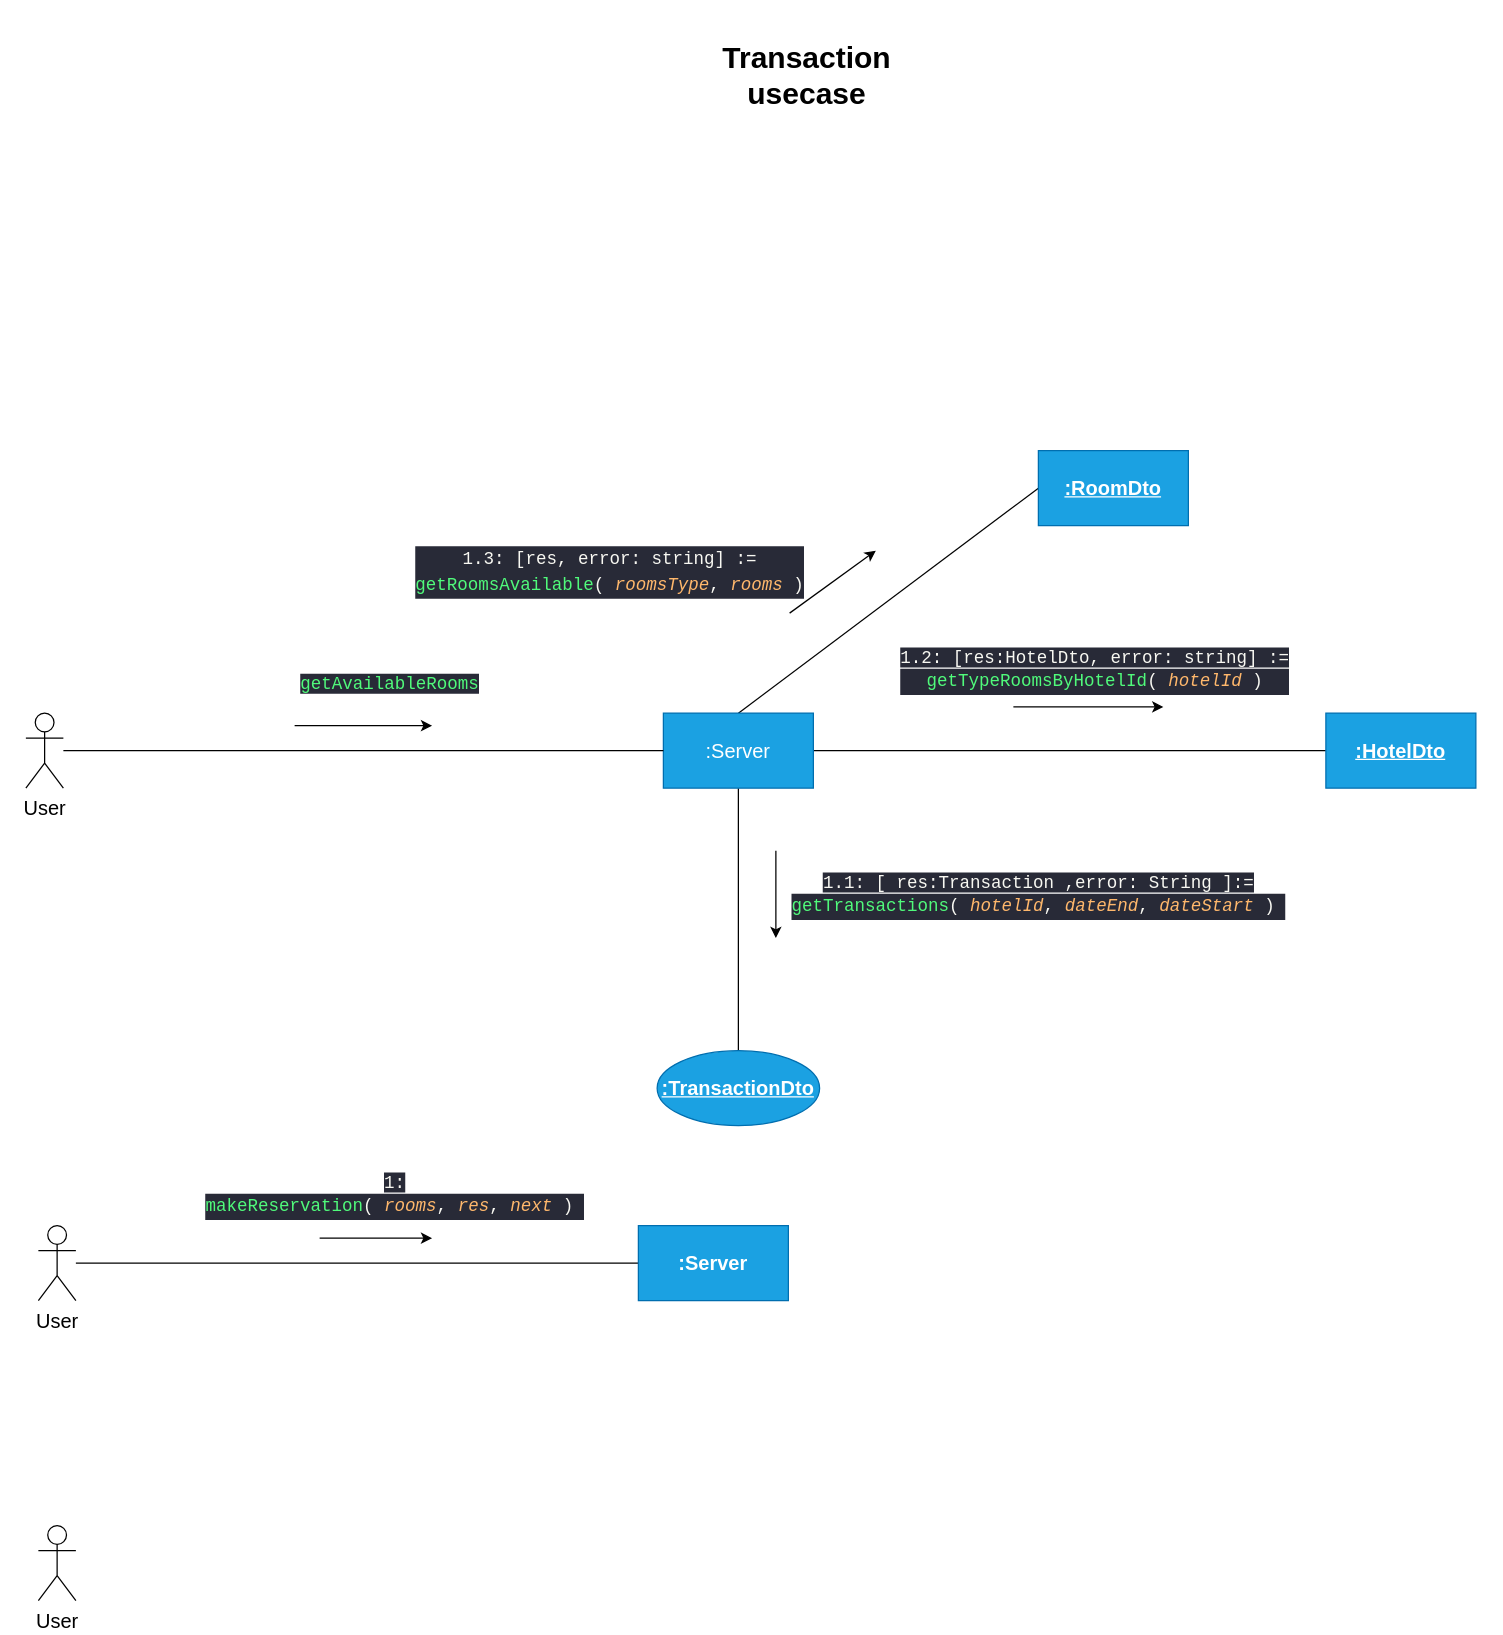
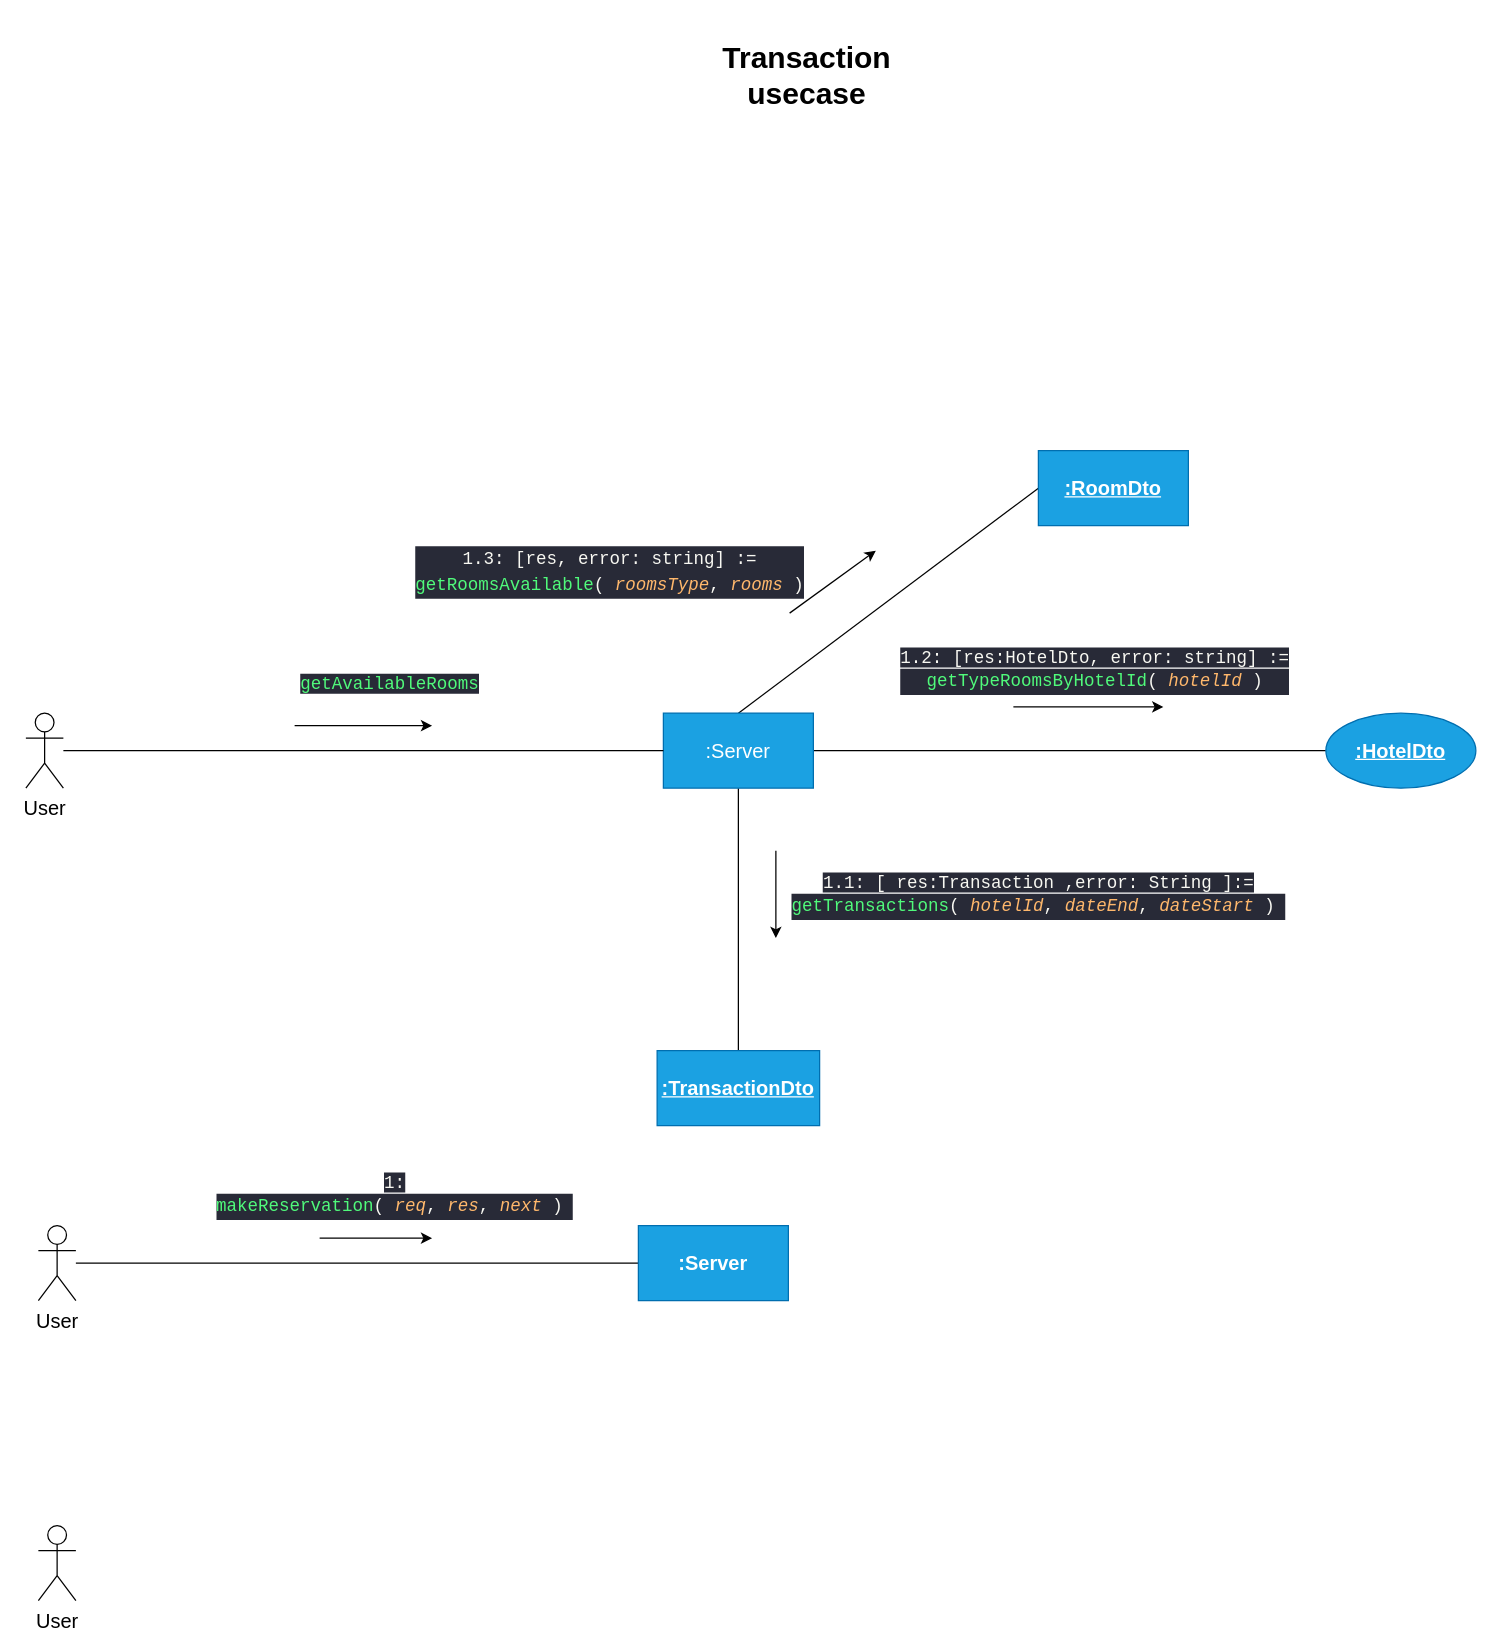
(1401, 751) -> (1401, 751)
(738, 1088) -> (738, 1088)
(395, 1194) -> (395, 1194)
